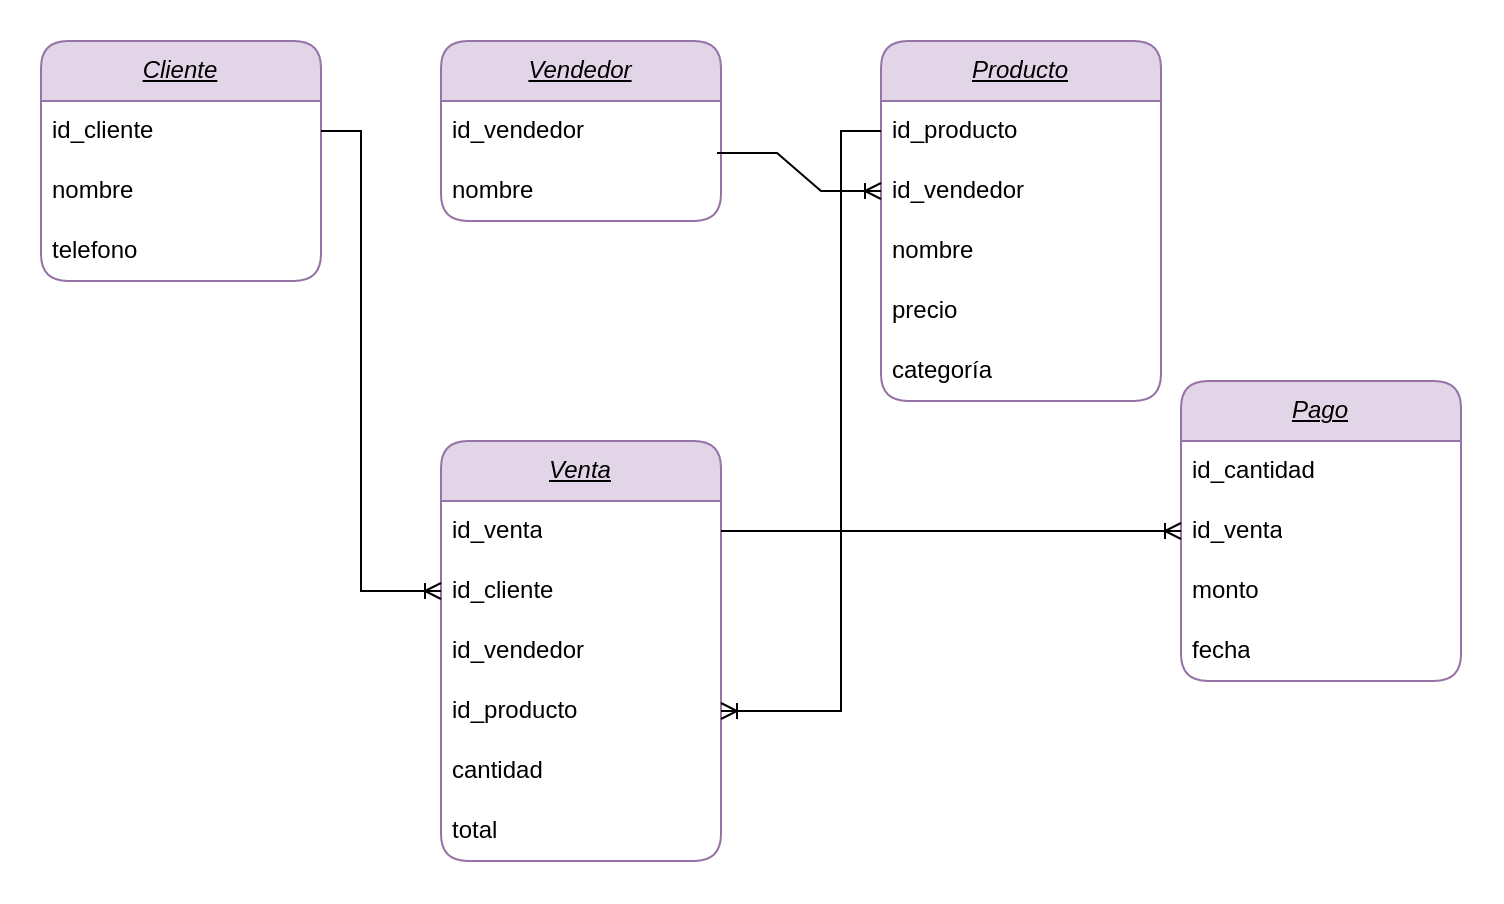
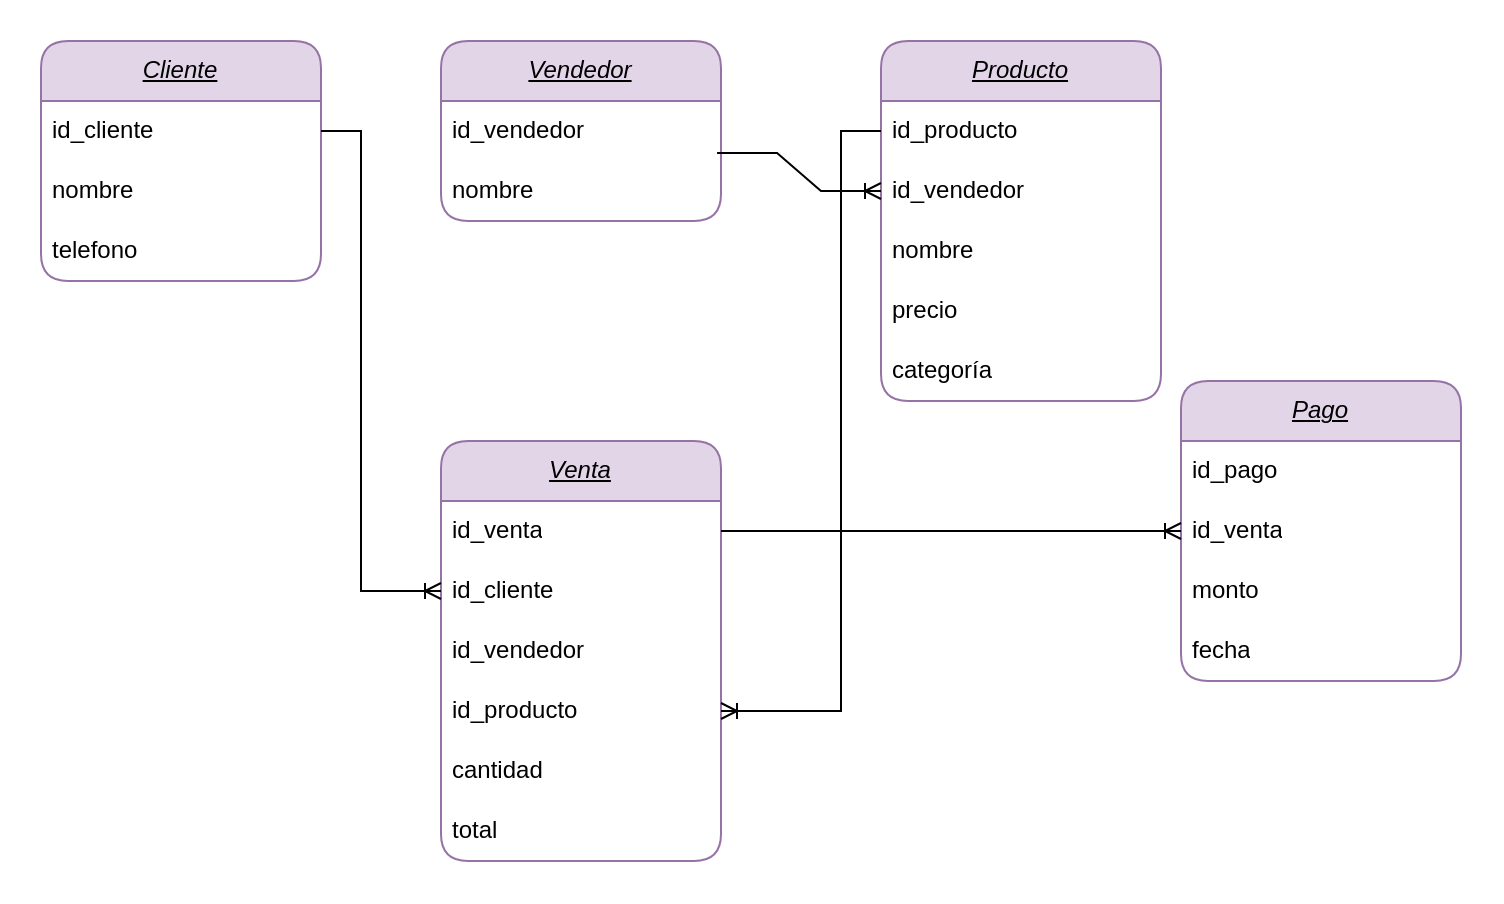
(1261, 471) -> (1237, 471)
